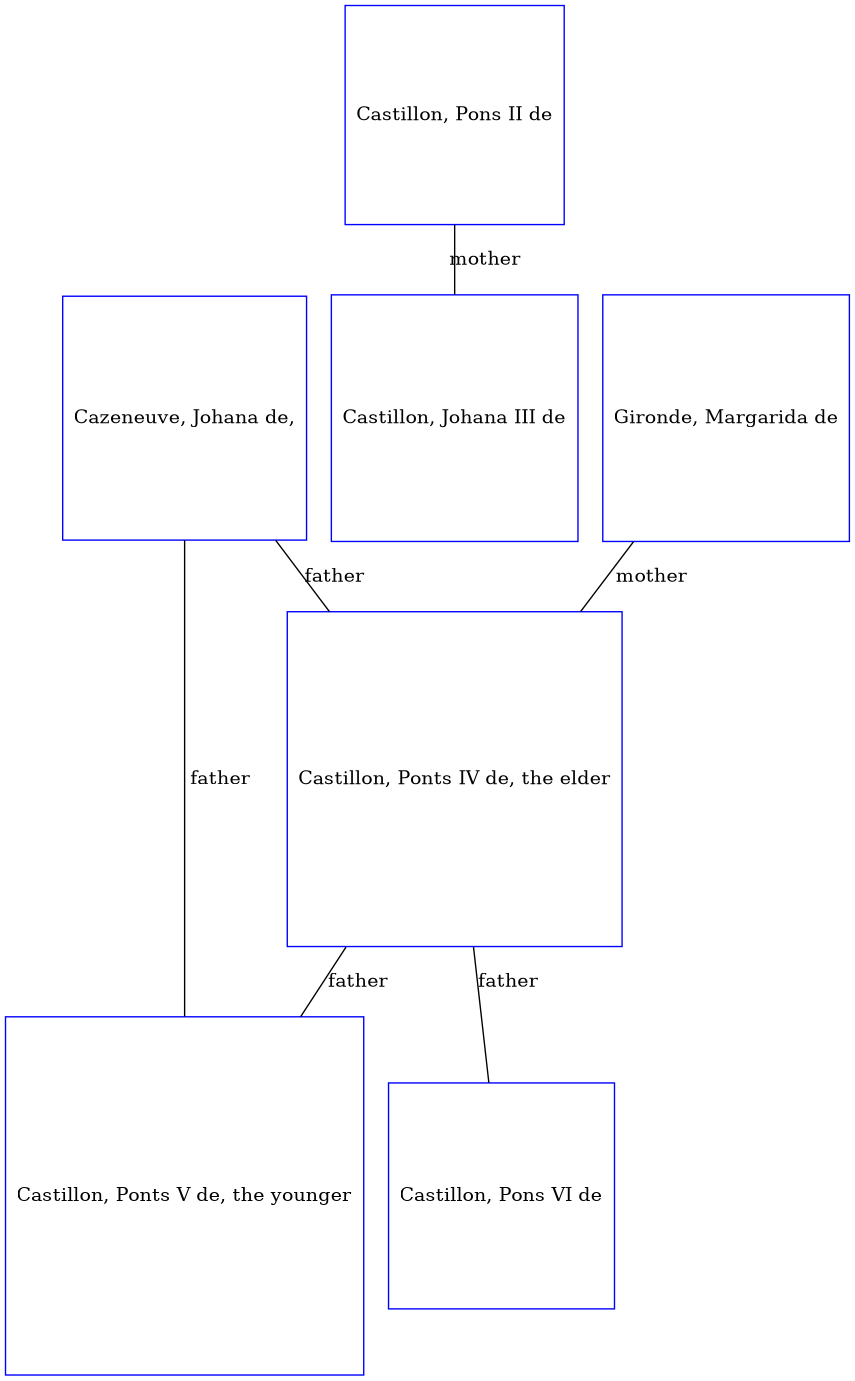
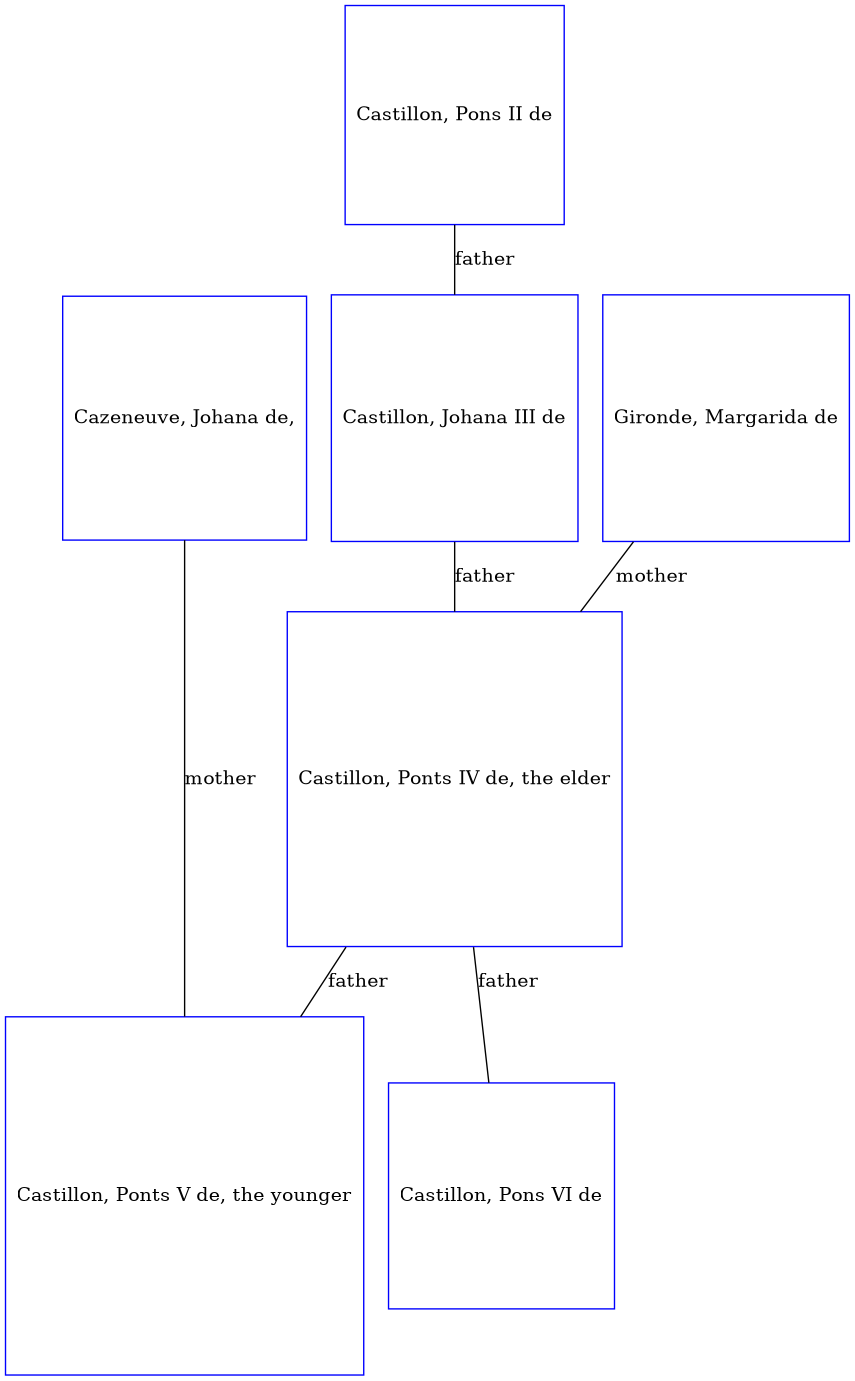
(485, 260) -> (485, 260)
(303, 576) -> (455, 577)
(220, 779) -> (220, 779)
